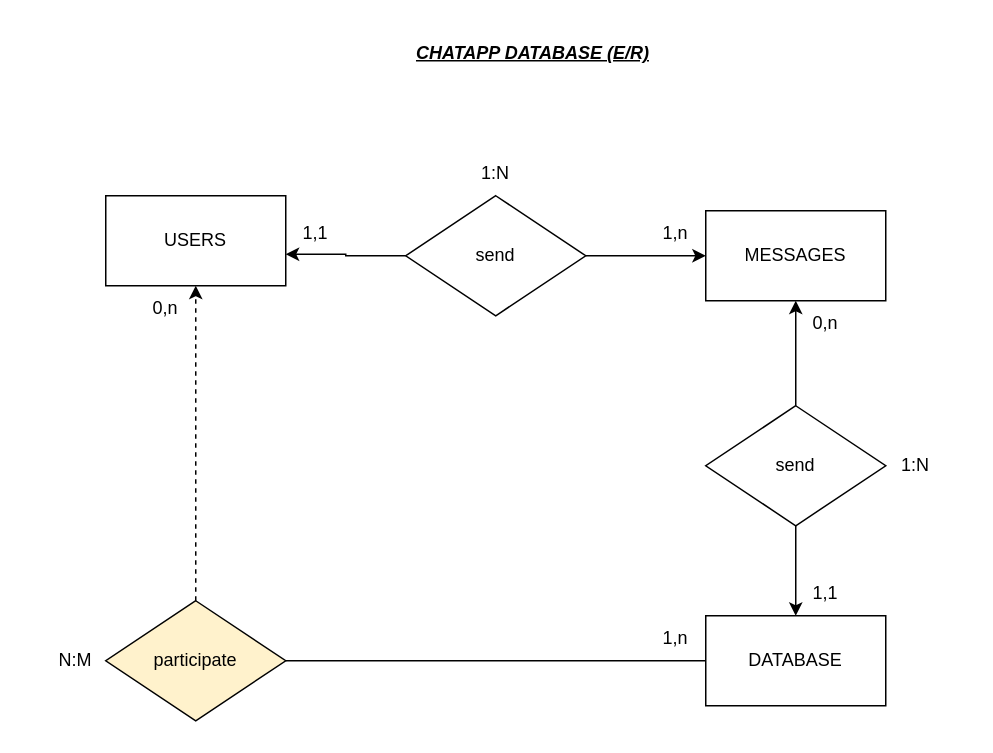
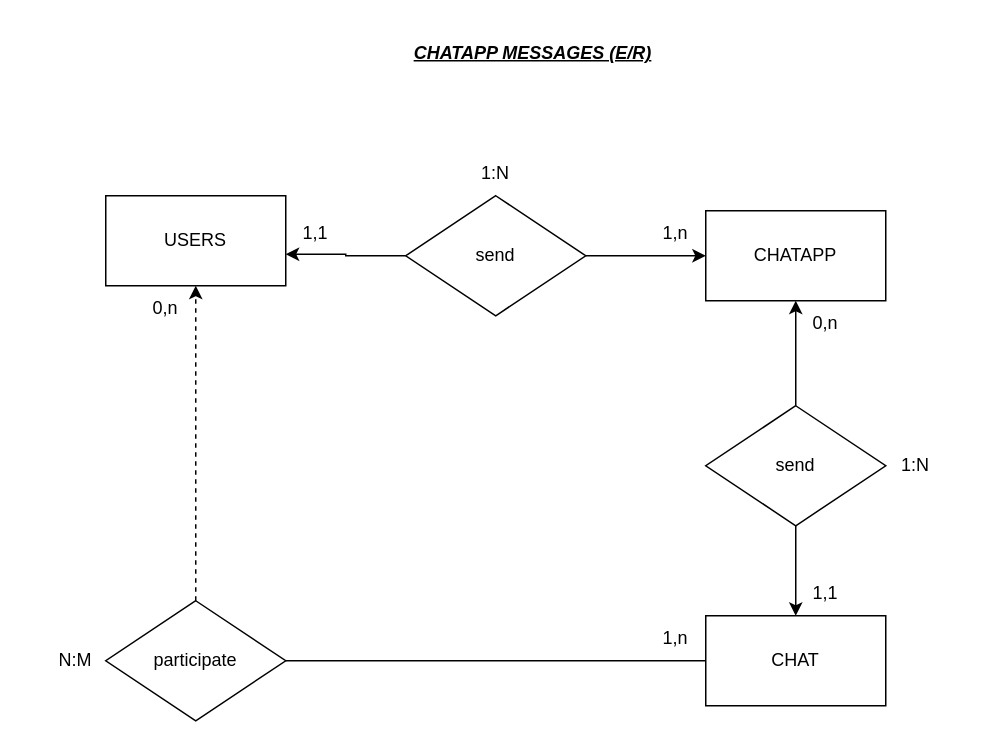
(533, 53) -> (533, 53)
(796, 256) -> (796, 256)
(196, 661) -> (196, 661)
(796, 661) -> (796, 661)
